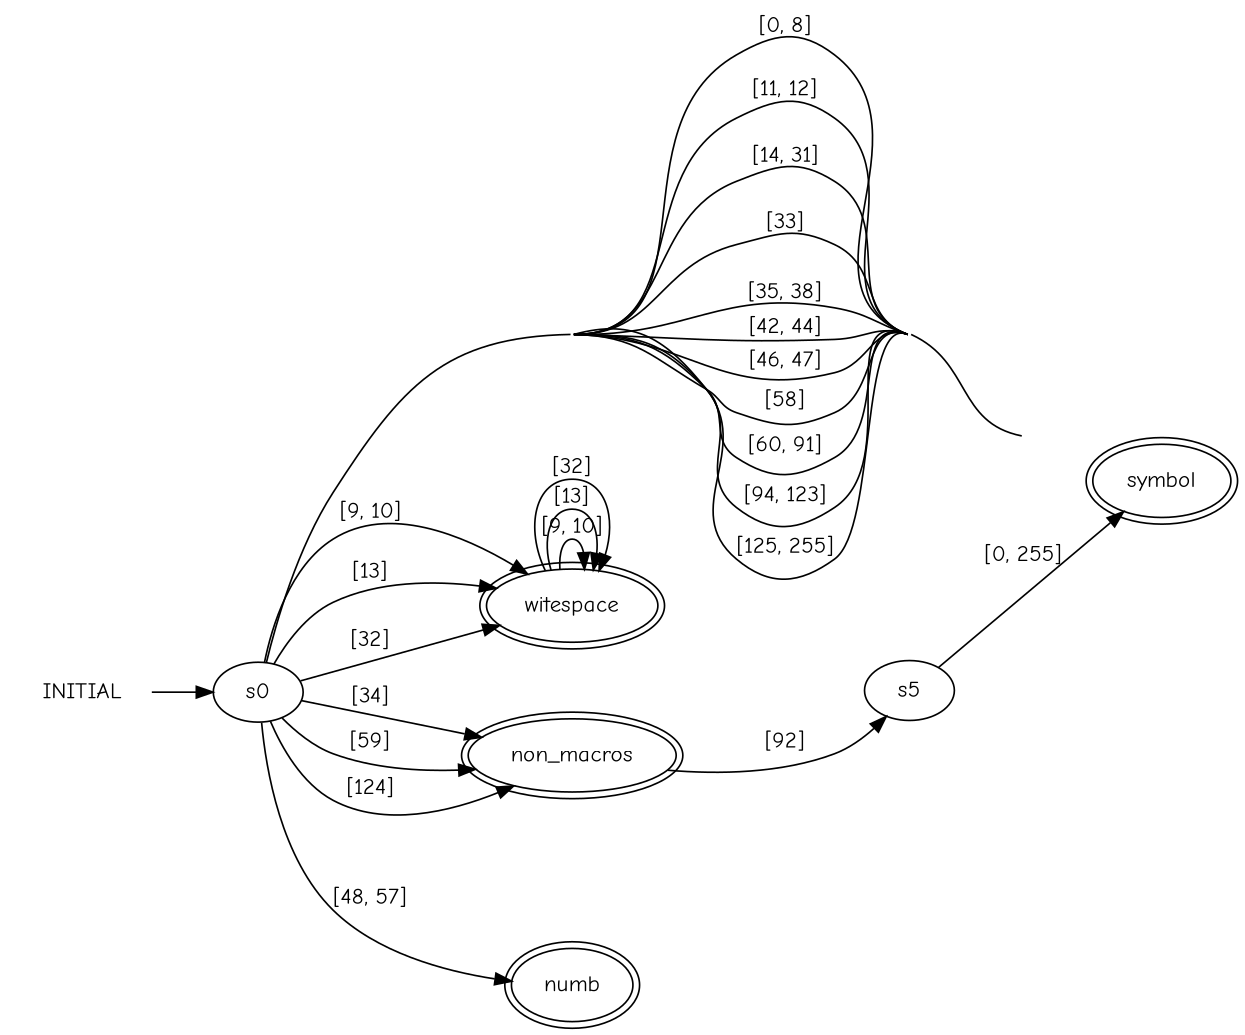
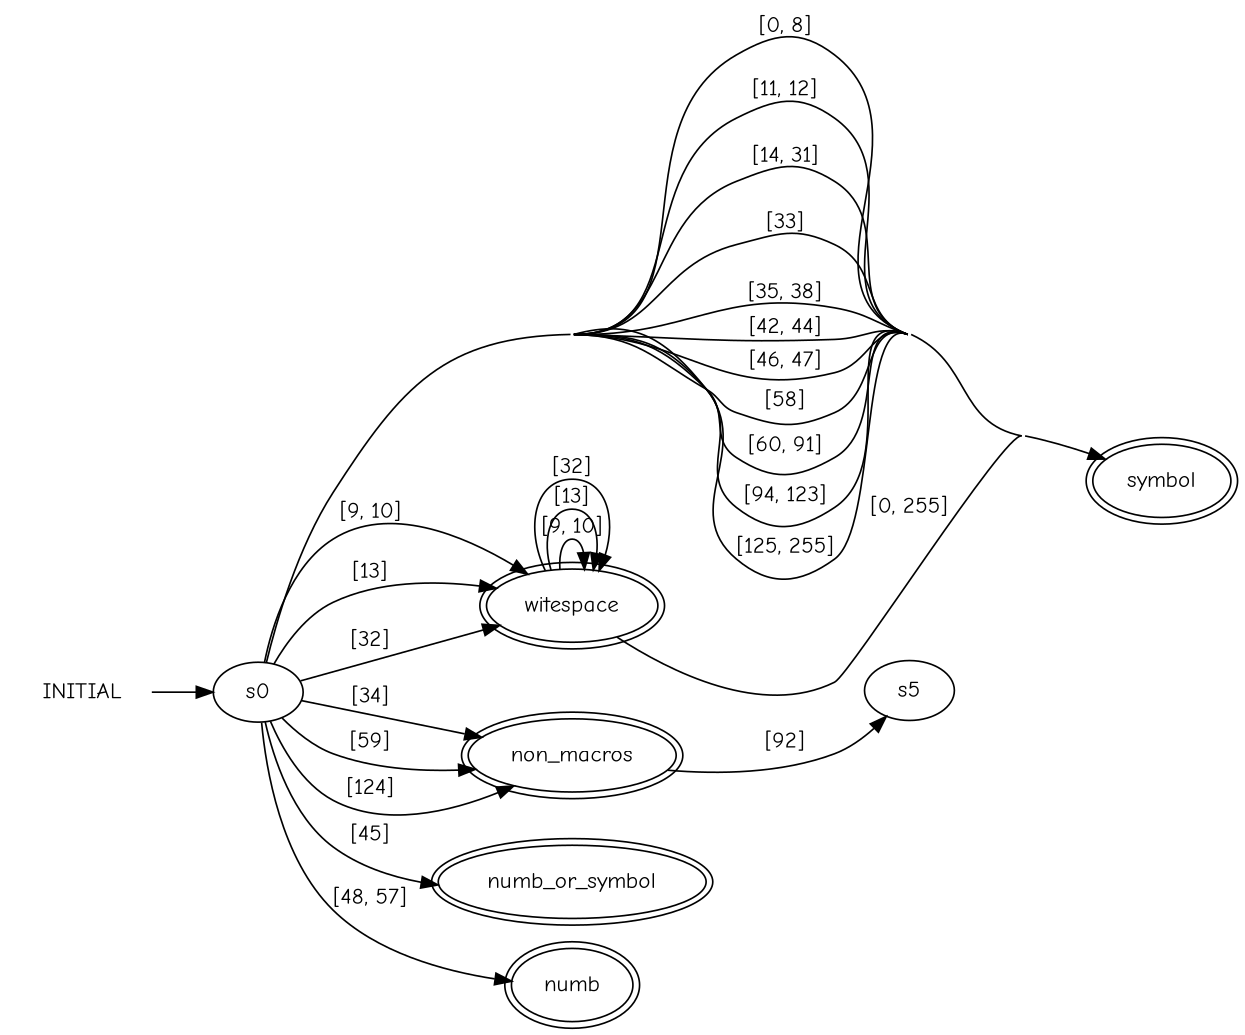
(1025, 595) -> (859, 652)
none -> (572, 882)
